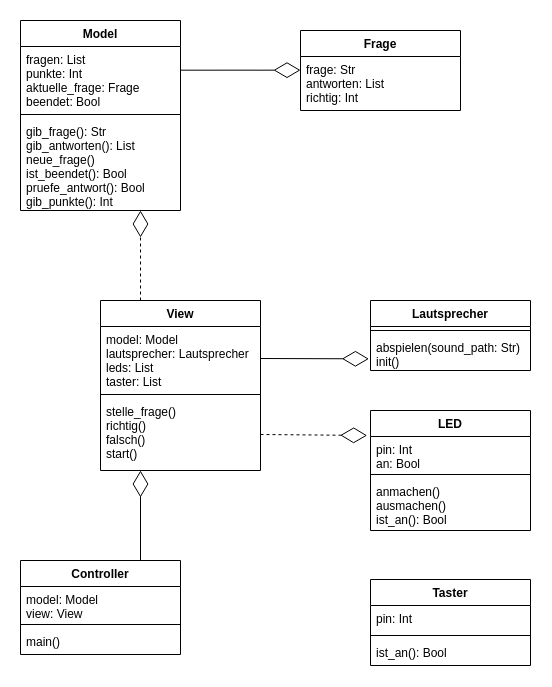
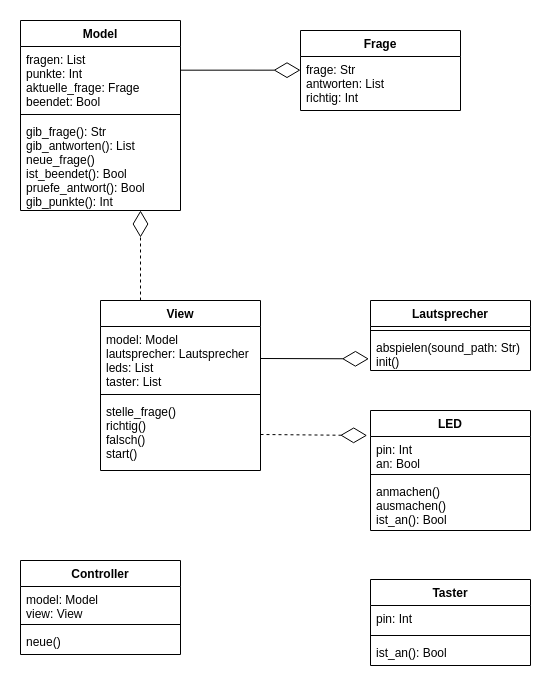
(141, 528) -> none
(45, 642) -> (46, 642)
